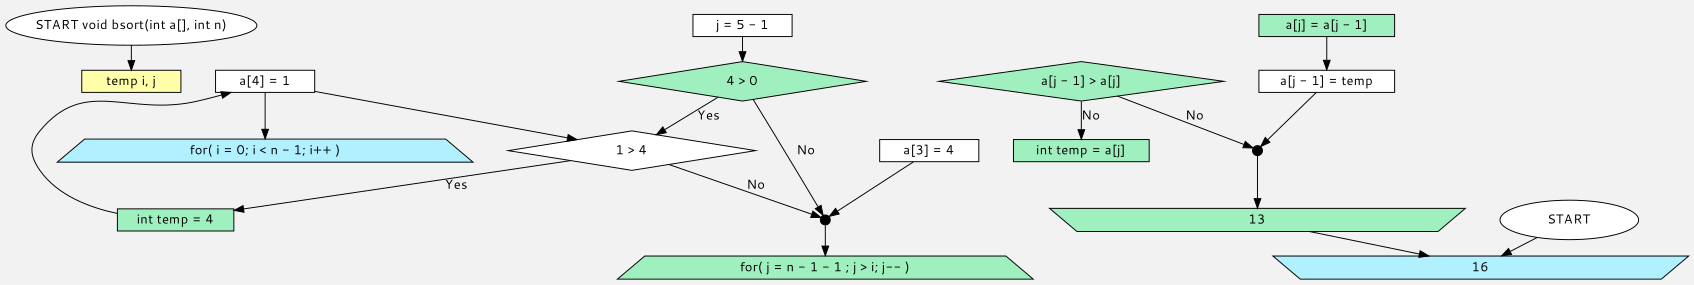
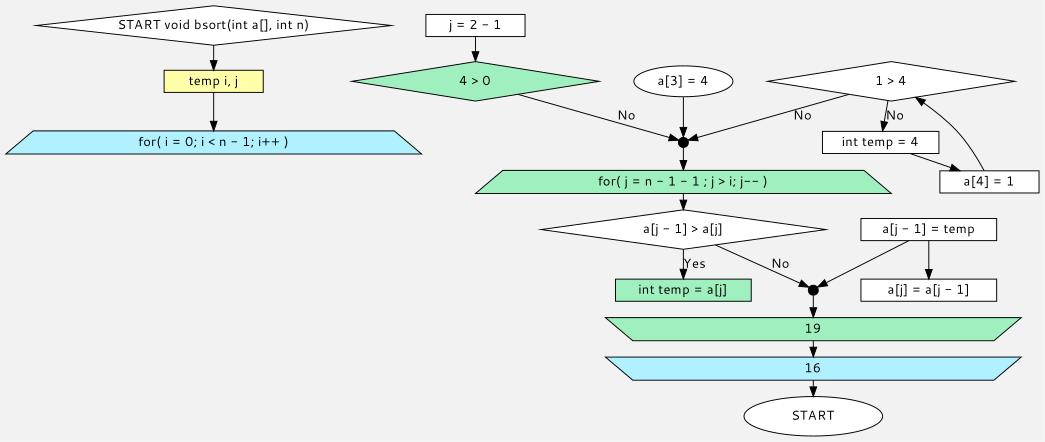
(131, 26) -> (214, 26)
(743, 26) -> (475, 26)
(1327, 26) -> (929, 290)
(1327, 48) -> (929, 255)
(1081, 81) -> (683, 230)
(265, 111) -> (214, 107)
(691, 113) -> none
(1091, 116) -> (695, 264)
(929, 151) -> (683, 81)
(457, 185) -> (895, 116)
none -> (683, 197)
(176, 220) -> (881, 142)
(1258, 220) -> (813, 329)
(1524, 244) -> (813, 384)
